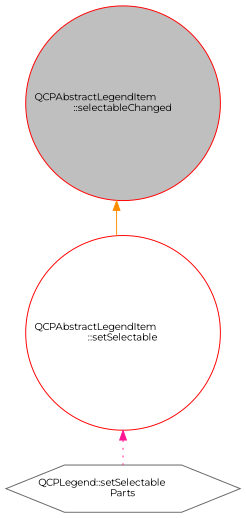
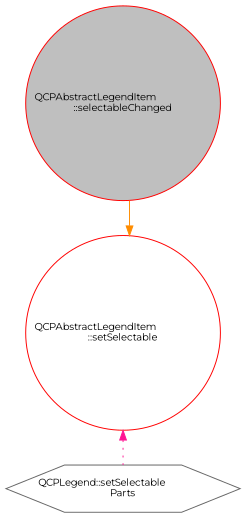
(117, 223) -> (130, 213)
